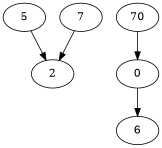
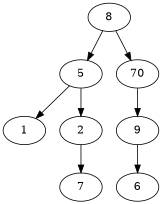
none -> (109, 17)
(69, 42) -> (81, 155)
(138, 74) -> (138, 130)
none -> (24, 130)
